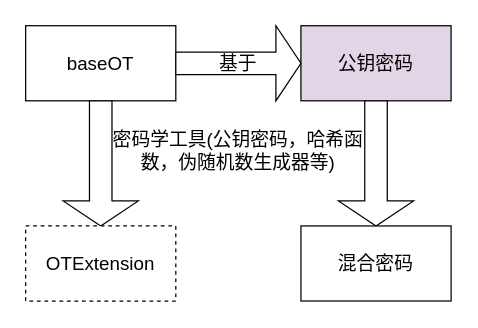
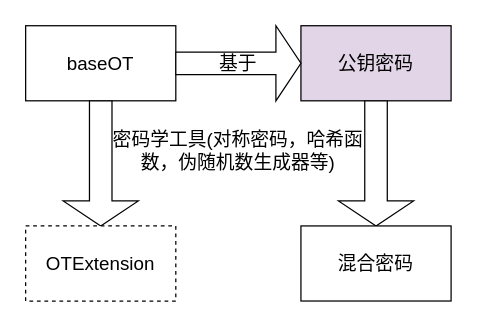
(238, 151) -> (238, 151)
